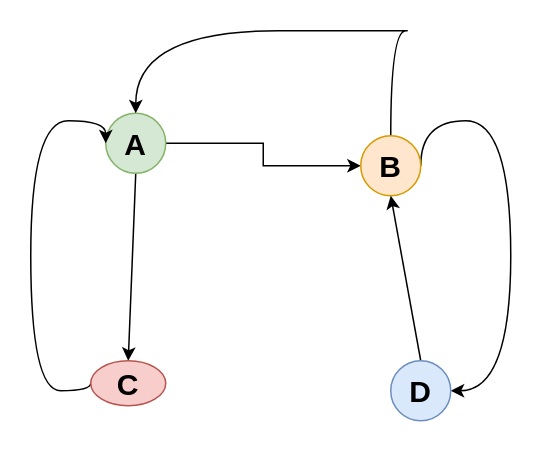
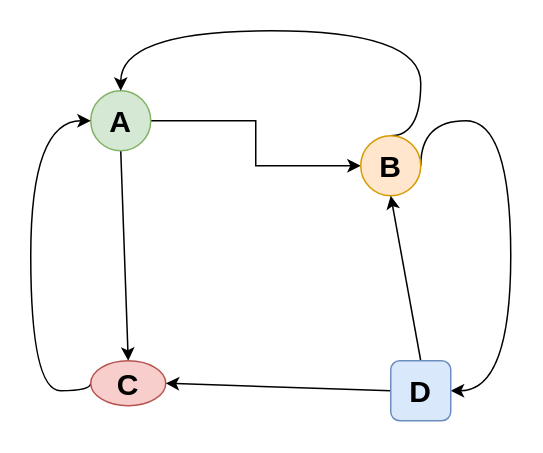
(136, 143) -> (121, 121)
none -> (284, 387)
(421, 391) -> (421, 391)
